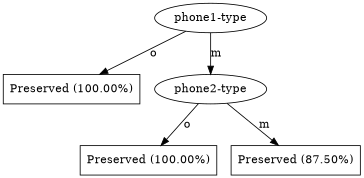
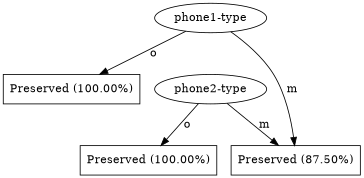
(211, 49) -> (275, 77)
